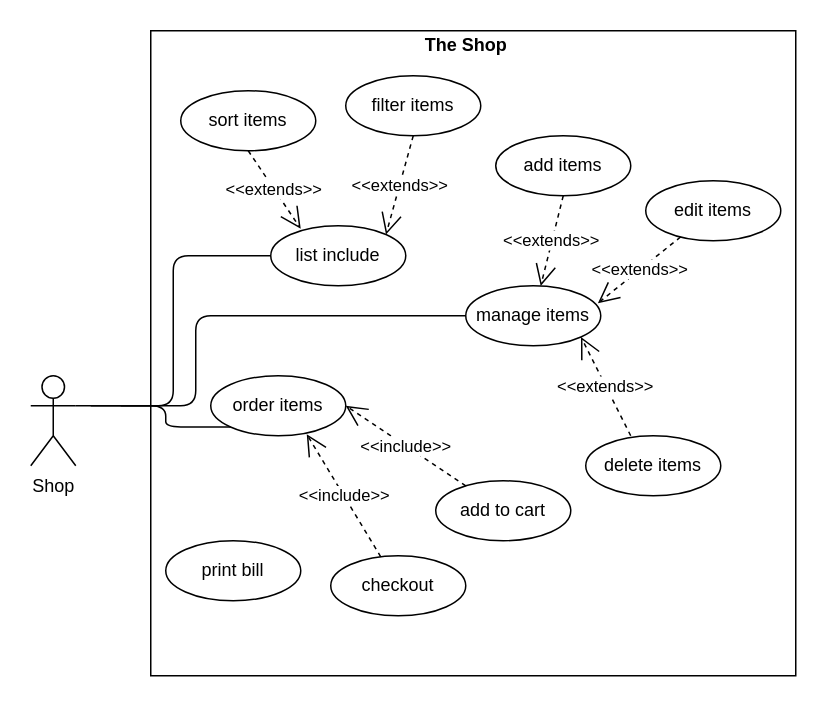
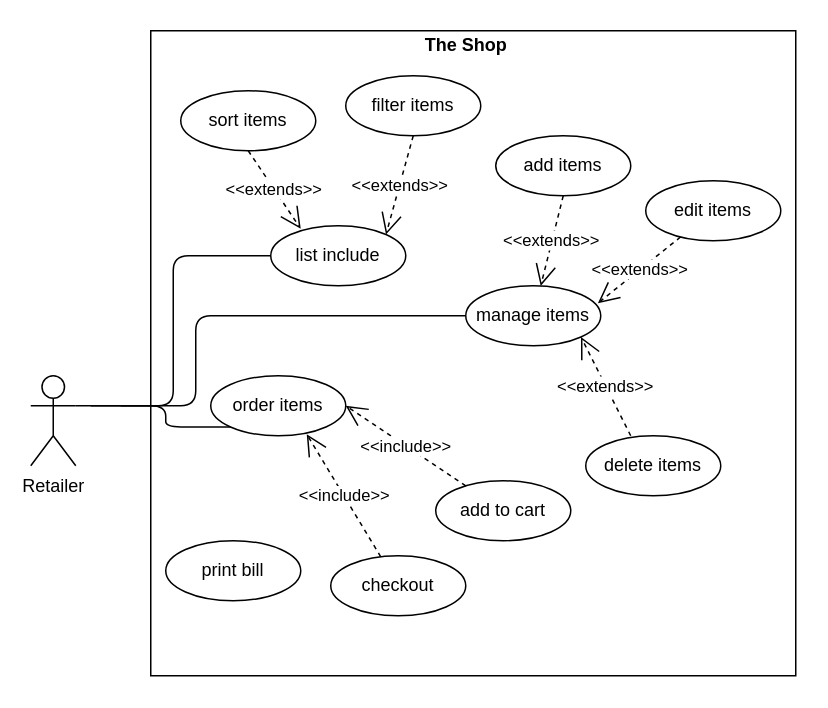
(54, 487) -> (54, 487)
